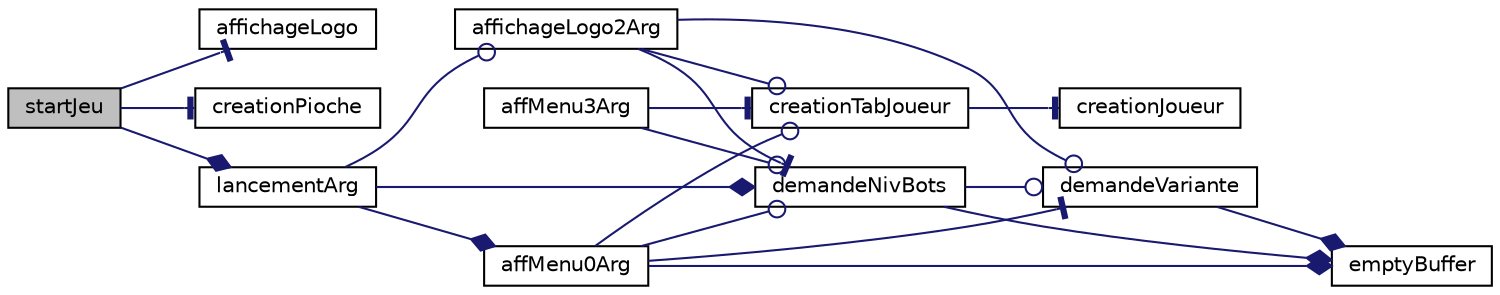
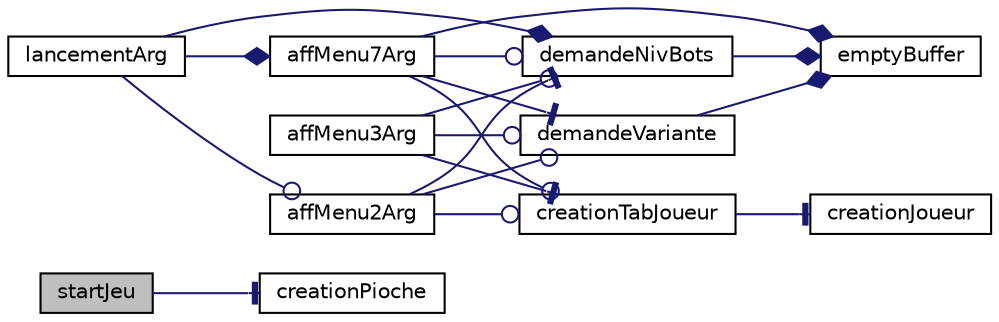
(288, 29) -> none
(566, 29) -> (352, 214)
(164, 143) -> none
(995, 187) -> (466, 135)
(566, 266) -> (352, 56)
